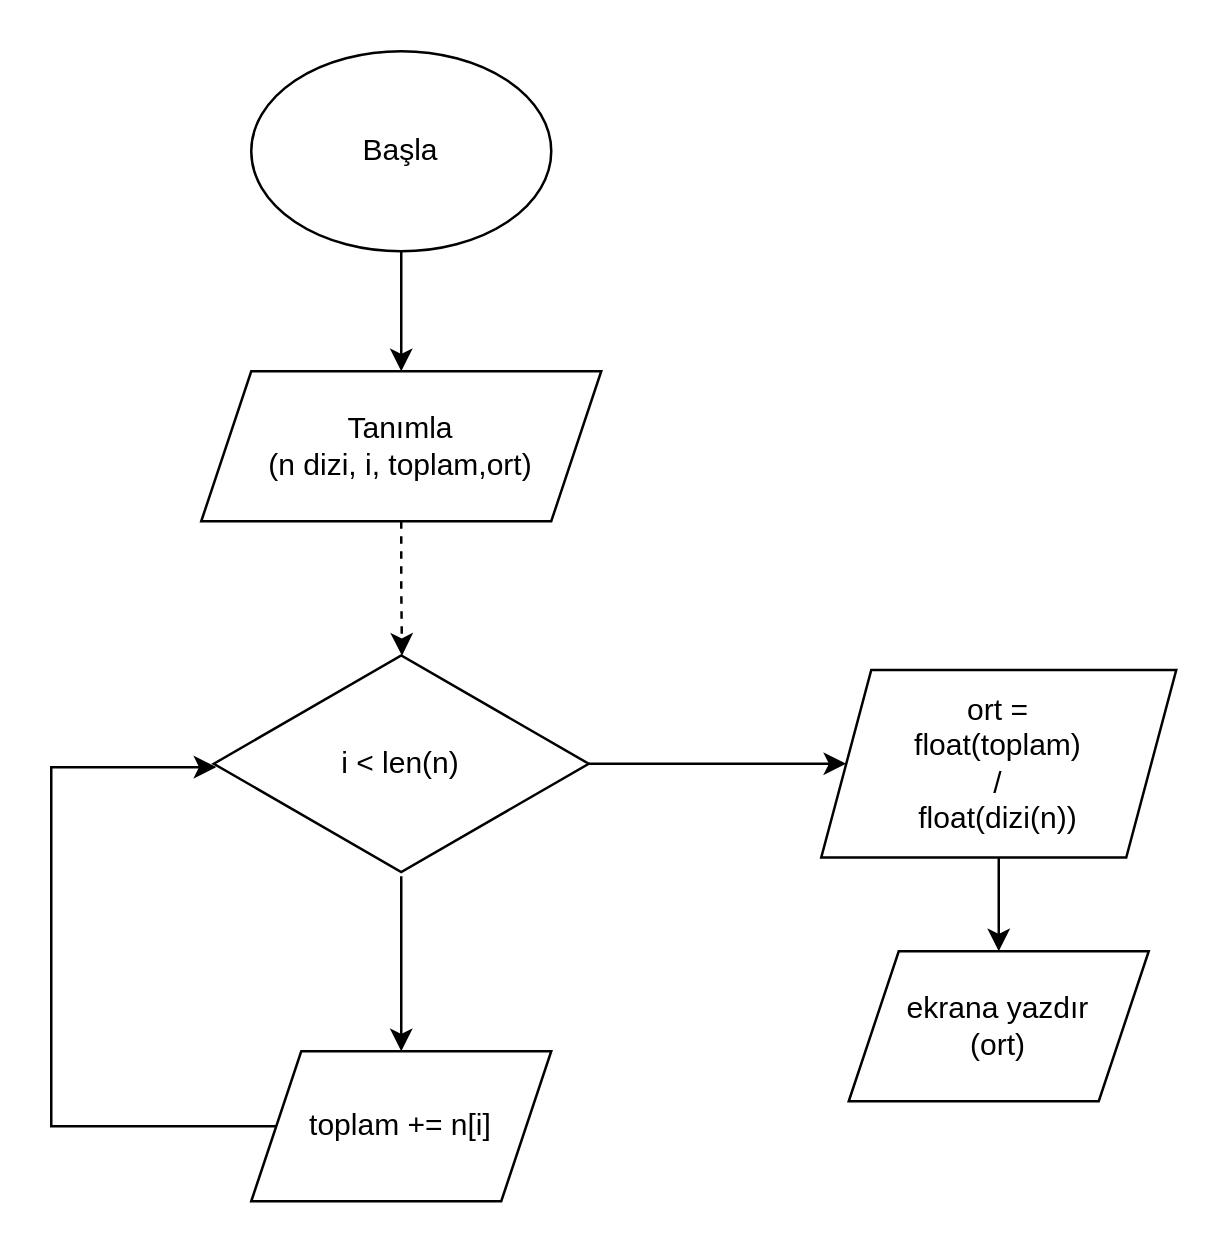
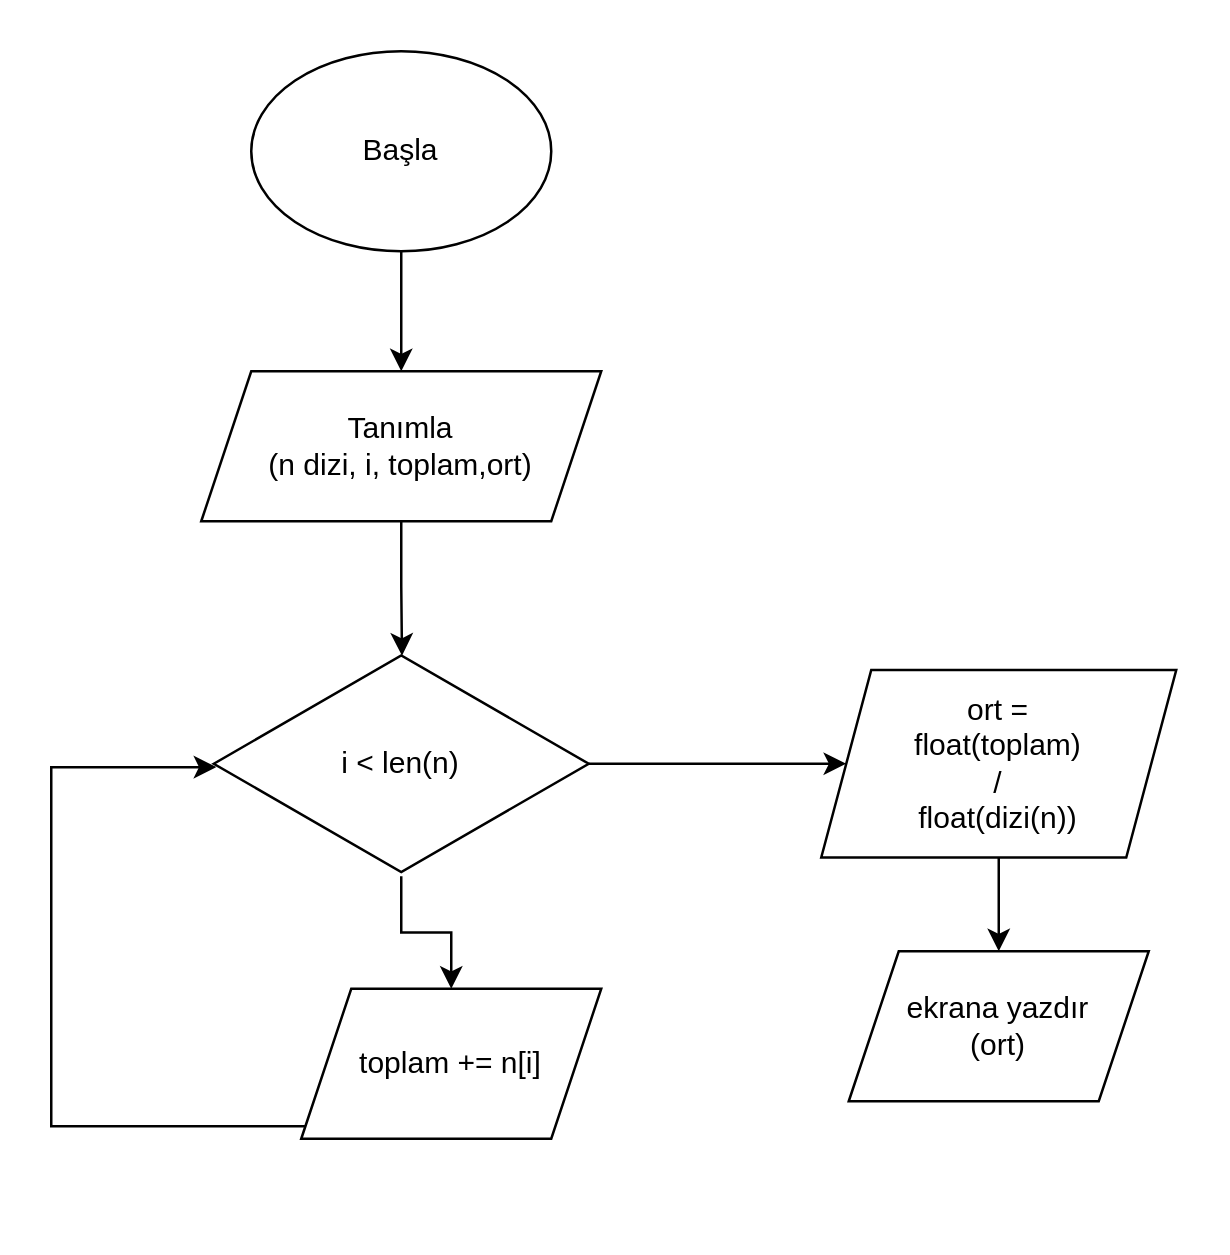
(401, 582) -> (401, 582)
(401, 1126) -> (451, 1064)
